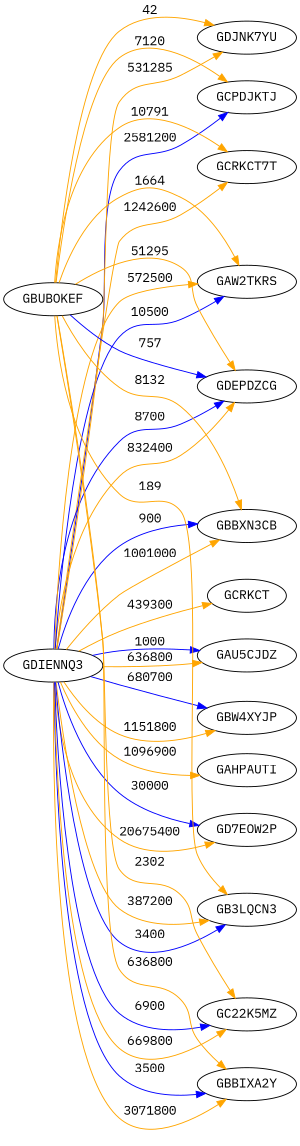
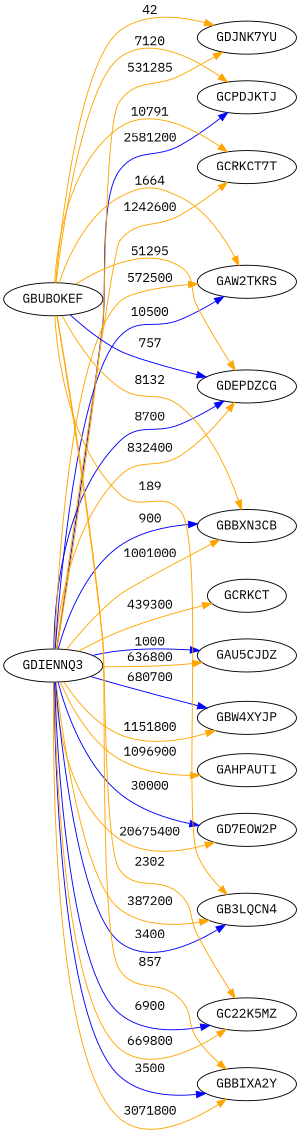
(247, 910) -> (247, 910)
(150, 963) -> (150, 963)
